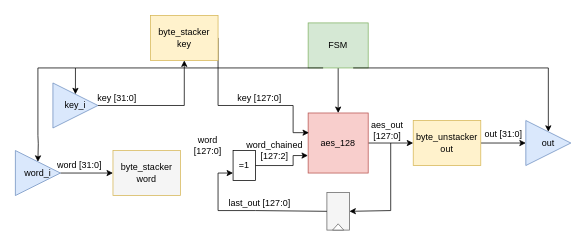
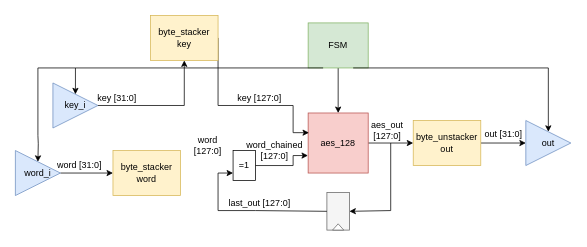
(275, 150) -> (275, 150)
(147, 173) -> (147, 173)
